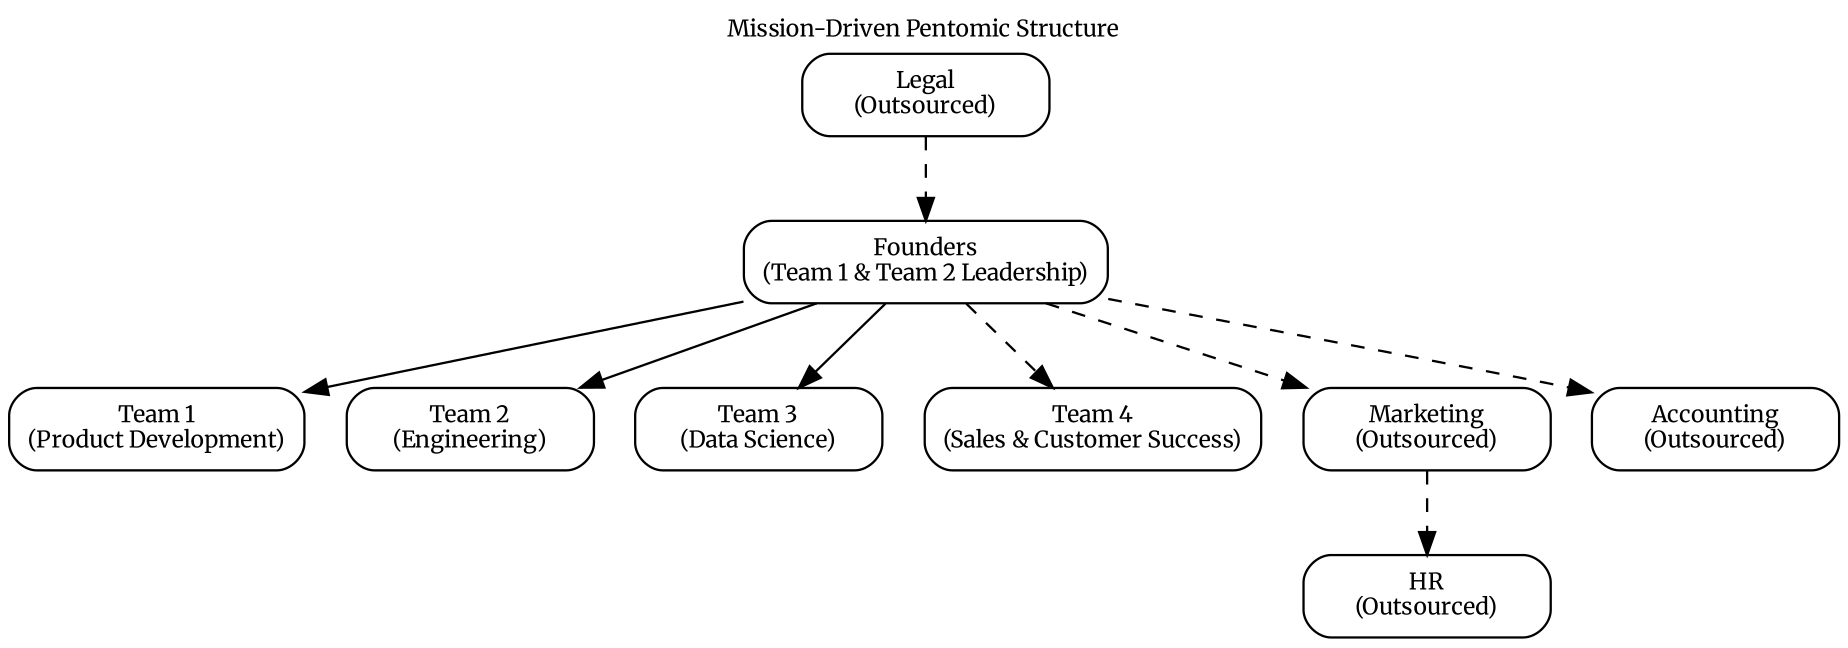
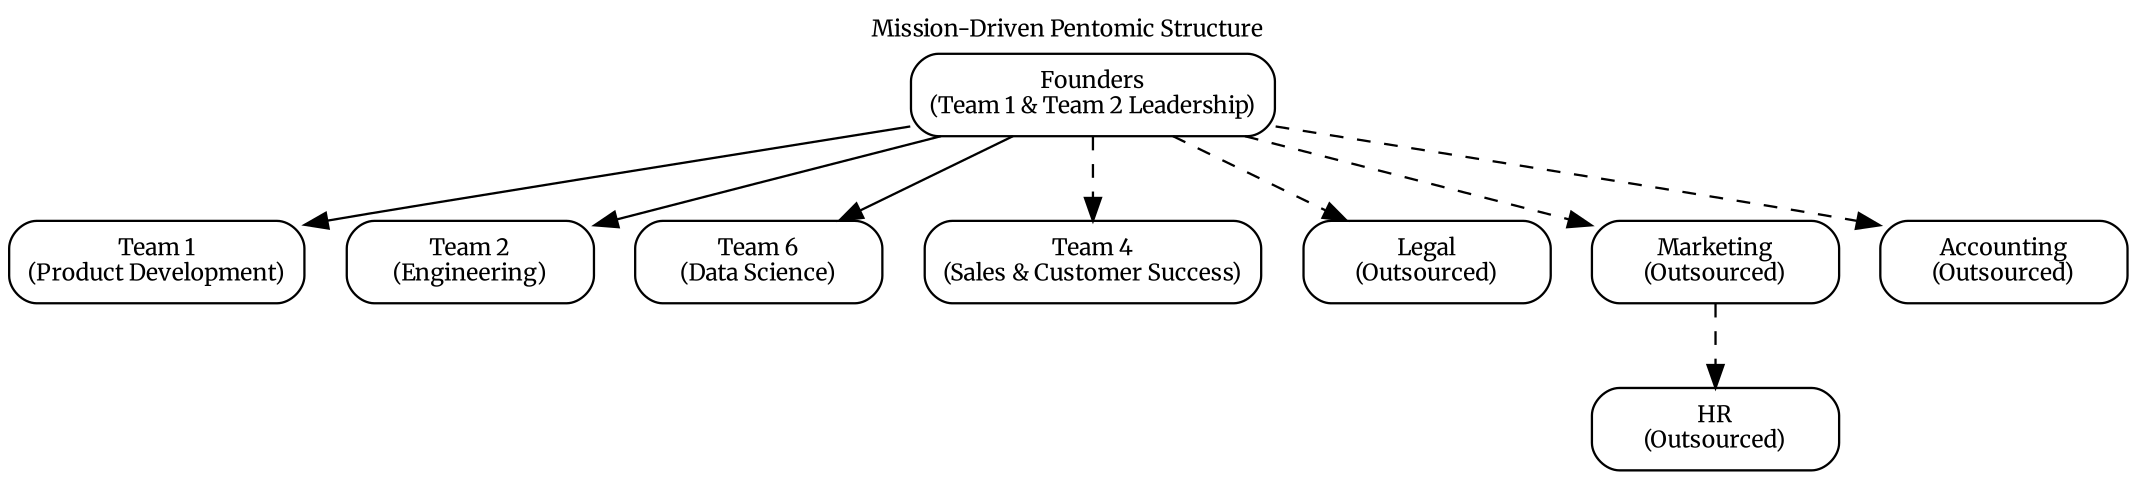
(926, 167) -> (1249, 173)
(759, 429) -> (759, 262)
